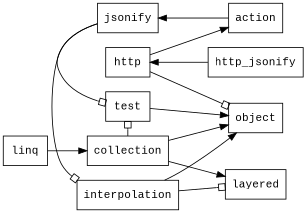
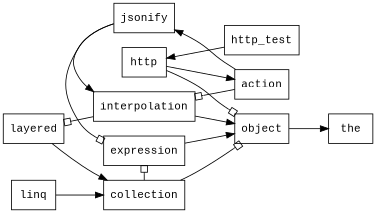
(256, 62) -> (262, 40)
(52, 91) -> (75, 69)
none -> (219, 92)
(128, 107) -> (144, 151)
none -> (351, 129)
(194, 134) -> (208, 165)
(195, 169) -> (75, 161)
